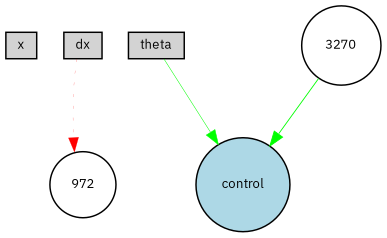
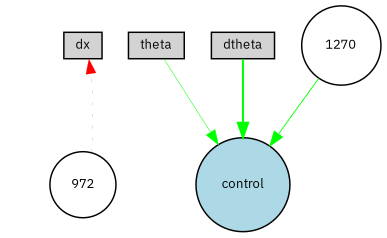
(21, 46) -> none
none -> (243, 46)
(341, 46) -> (341, 46)
(73, 98) -> (93, 113)
